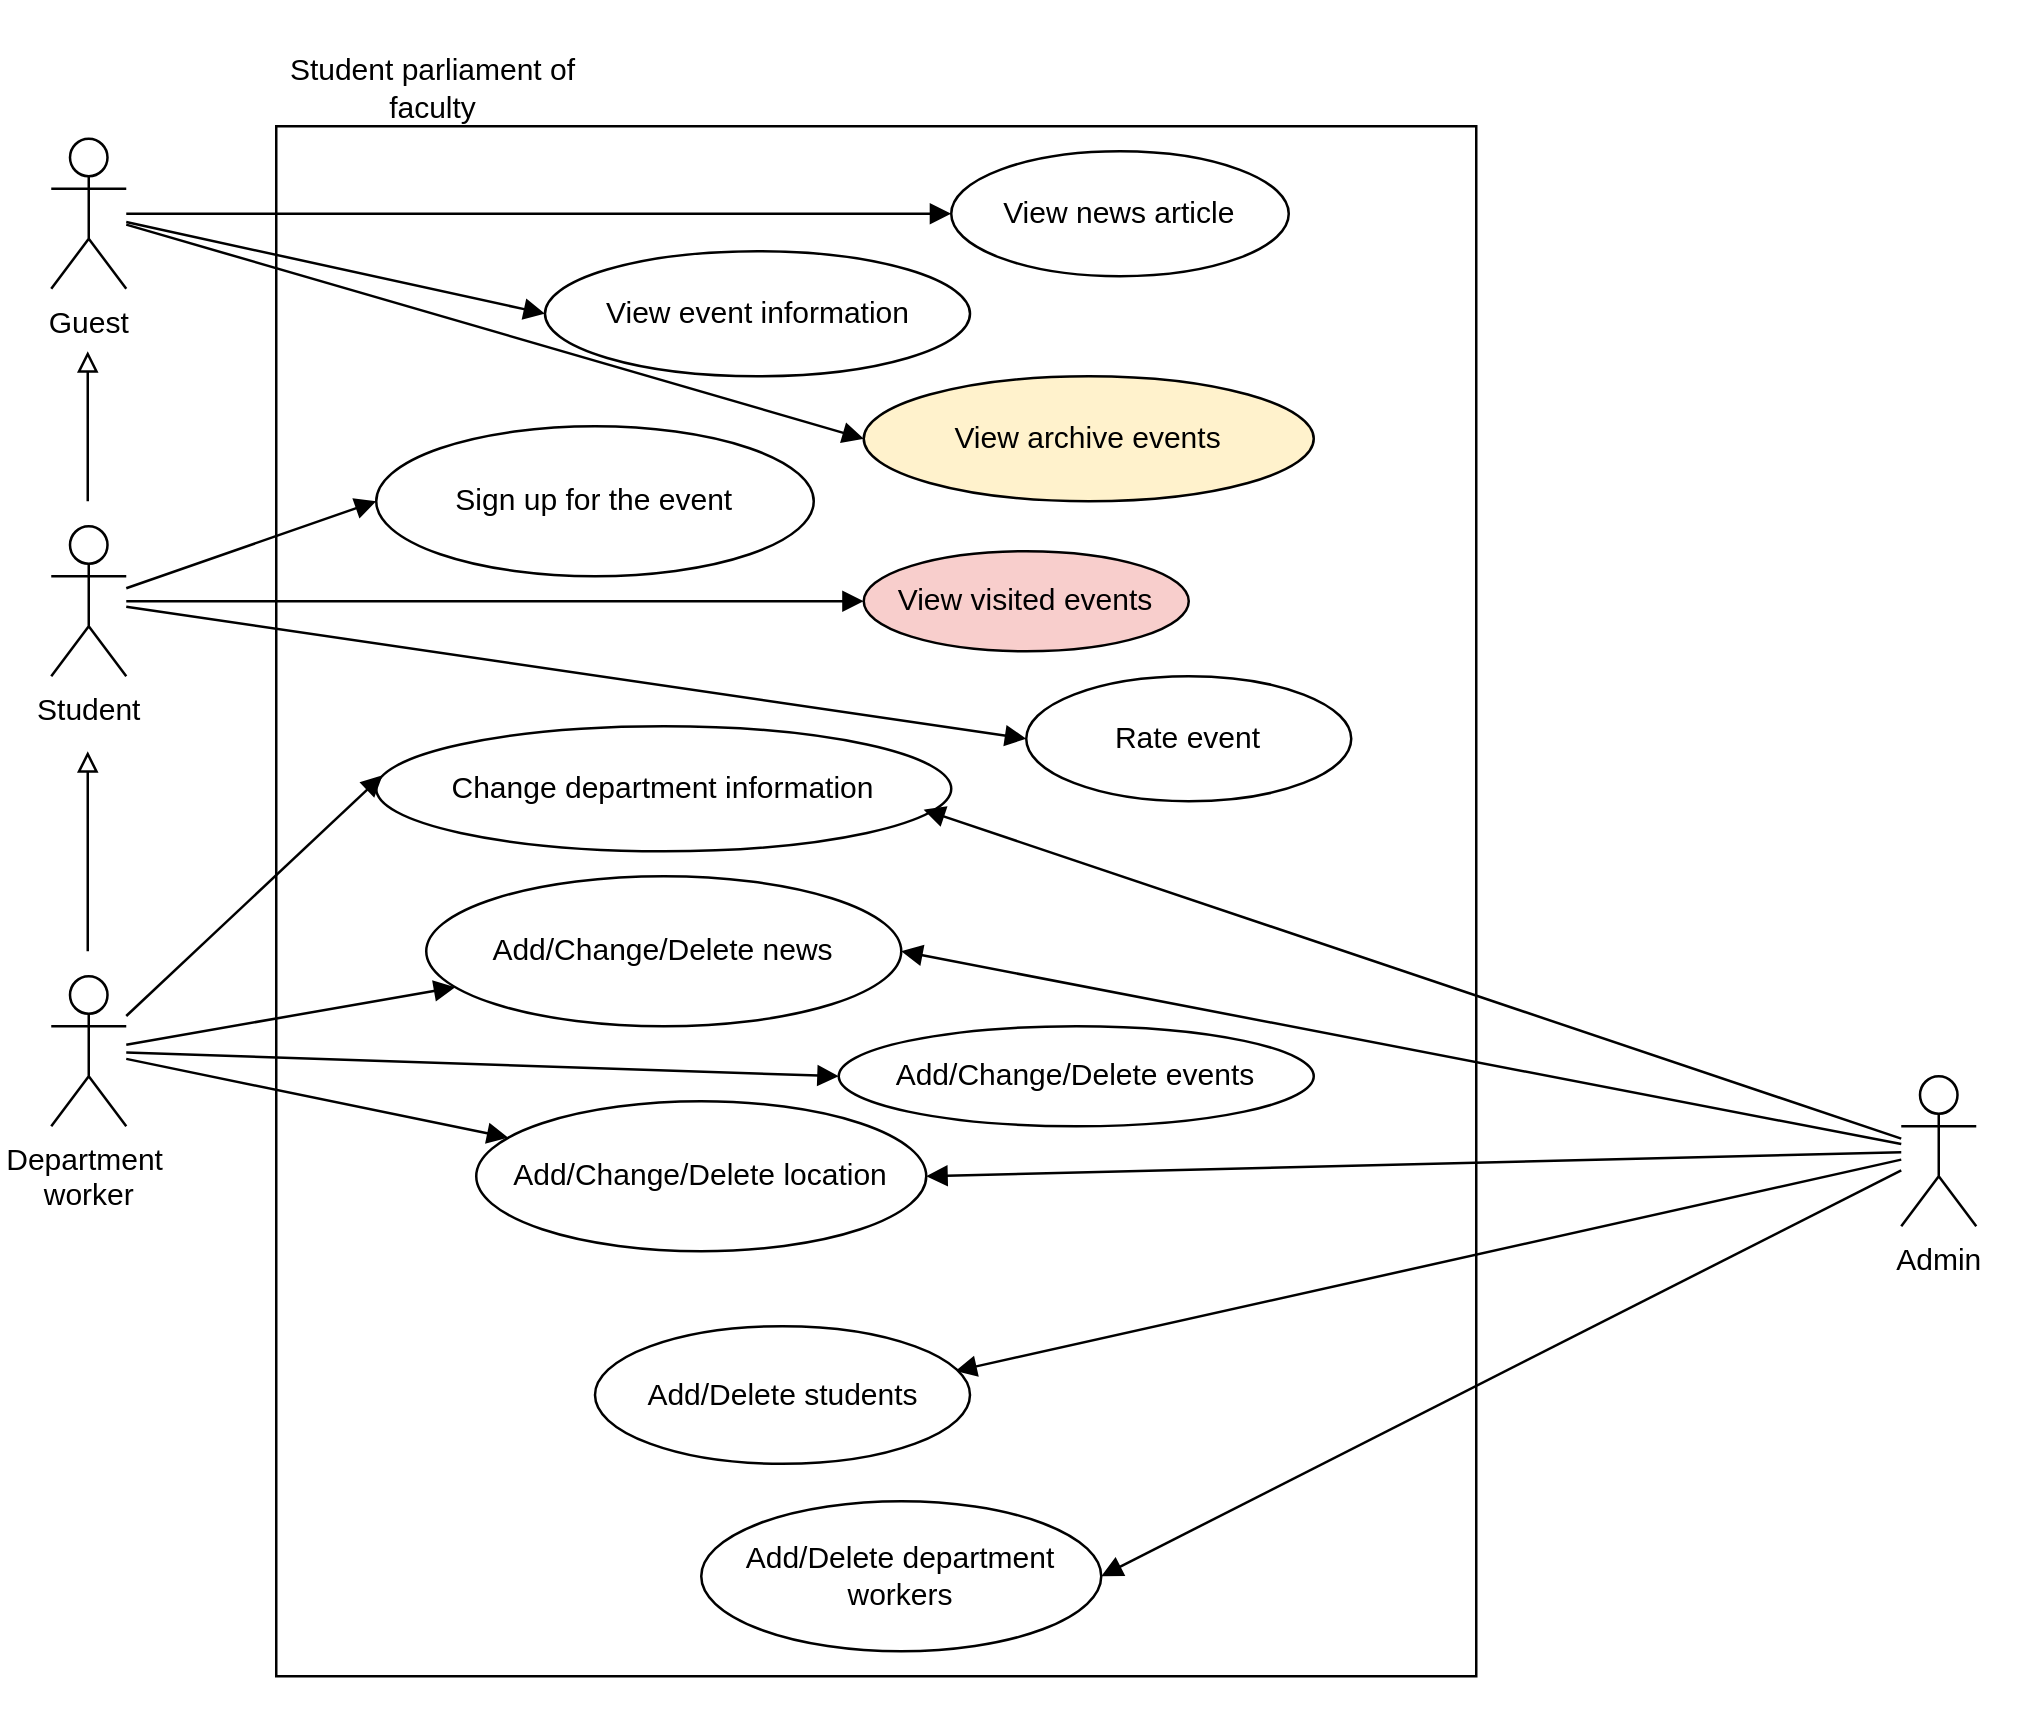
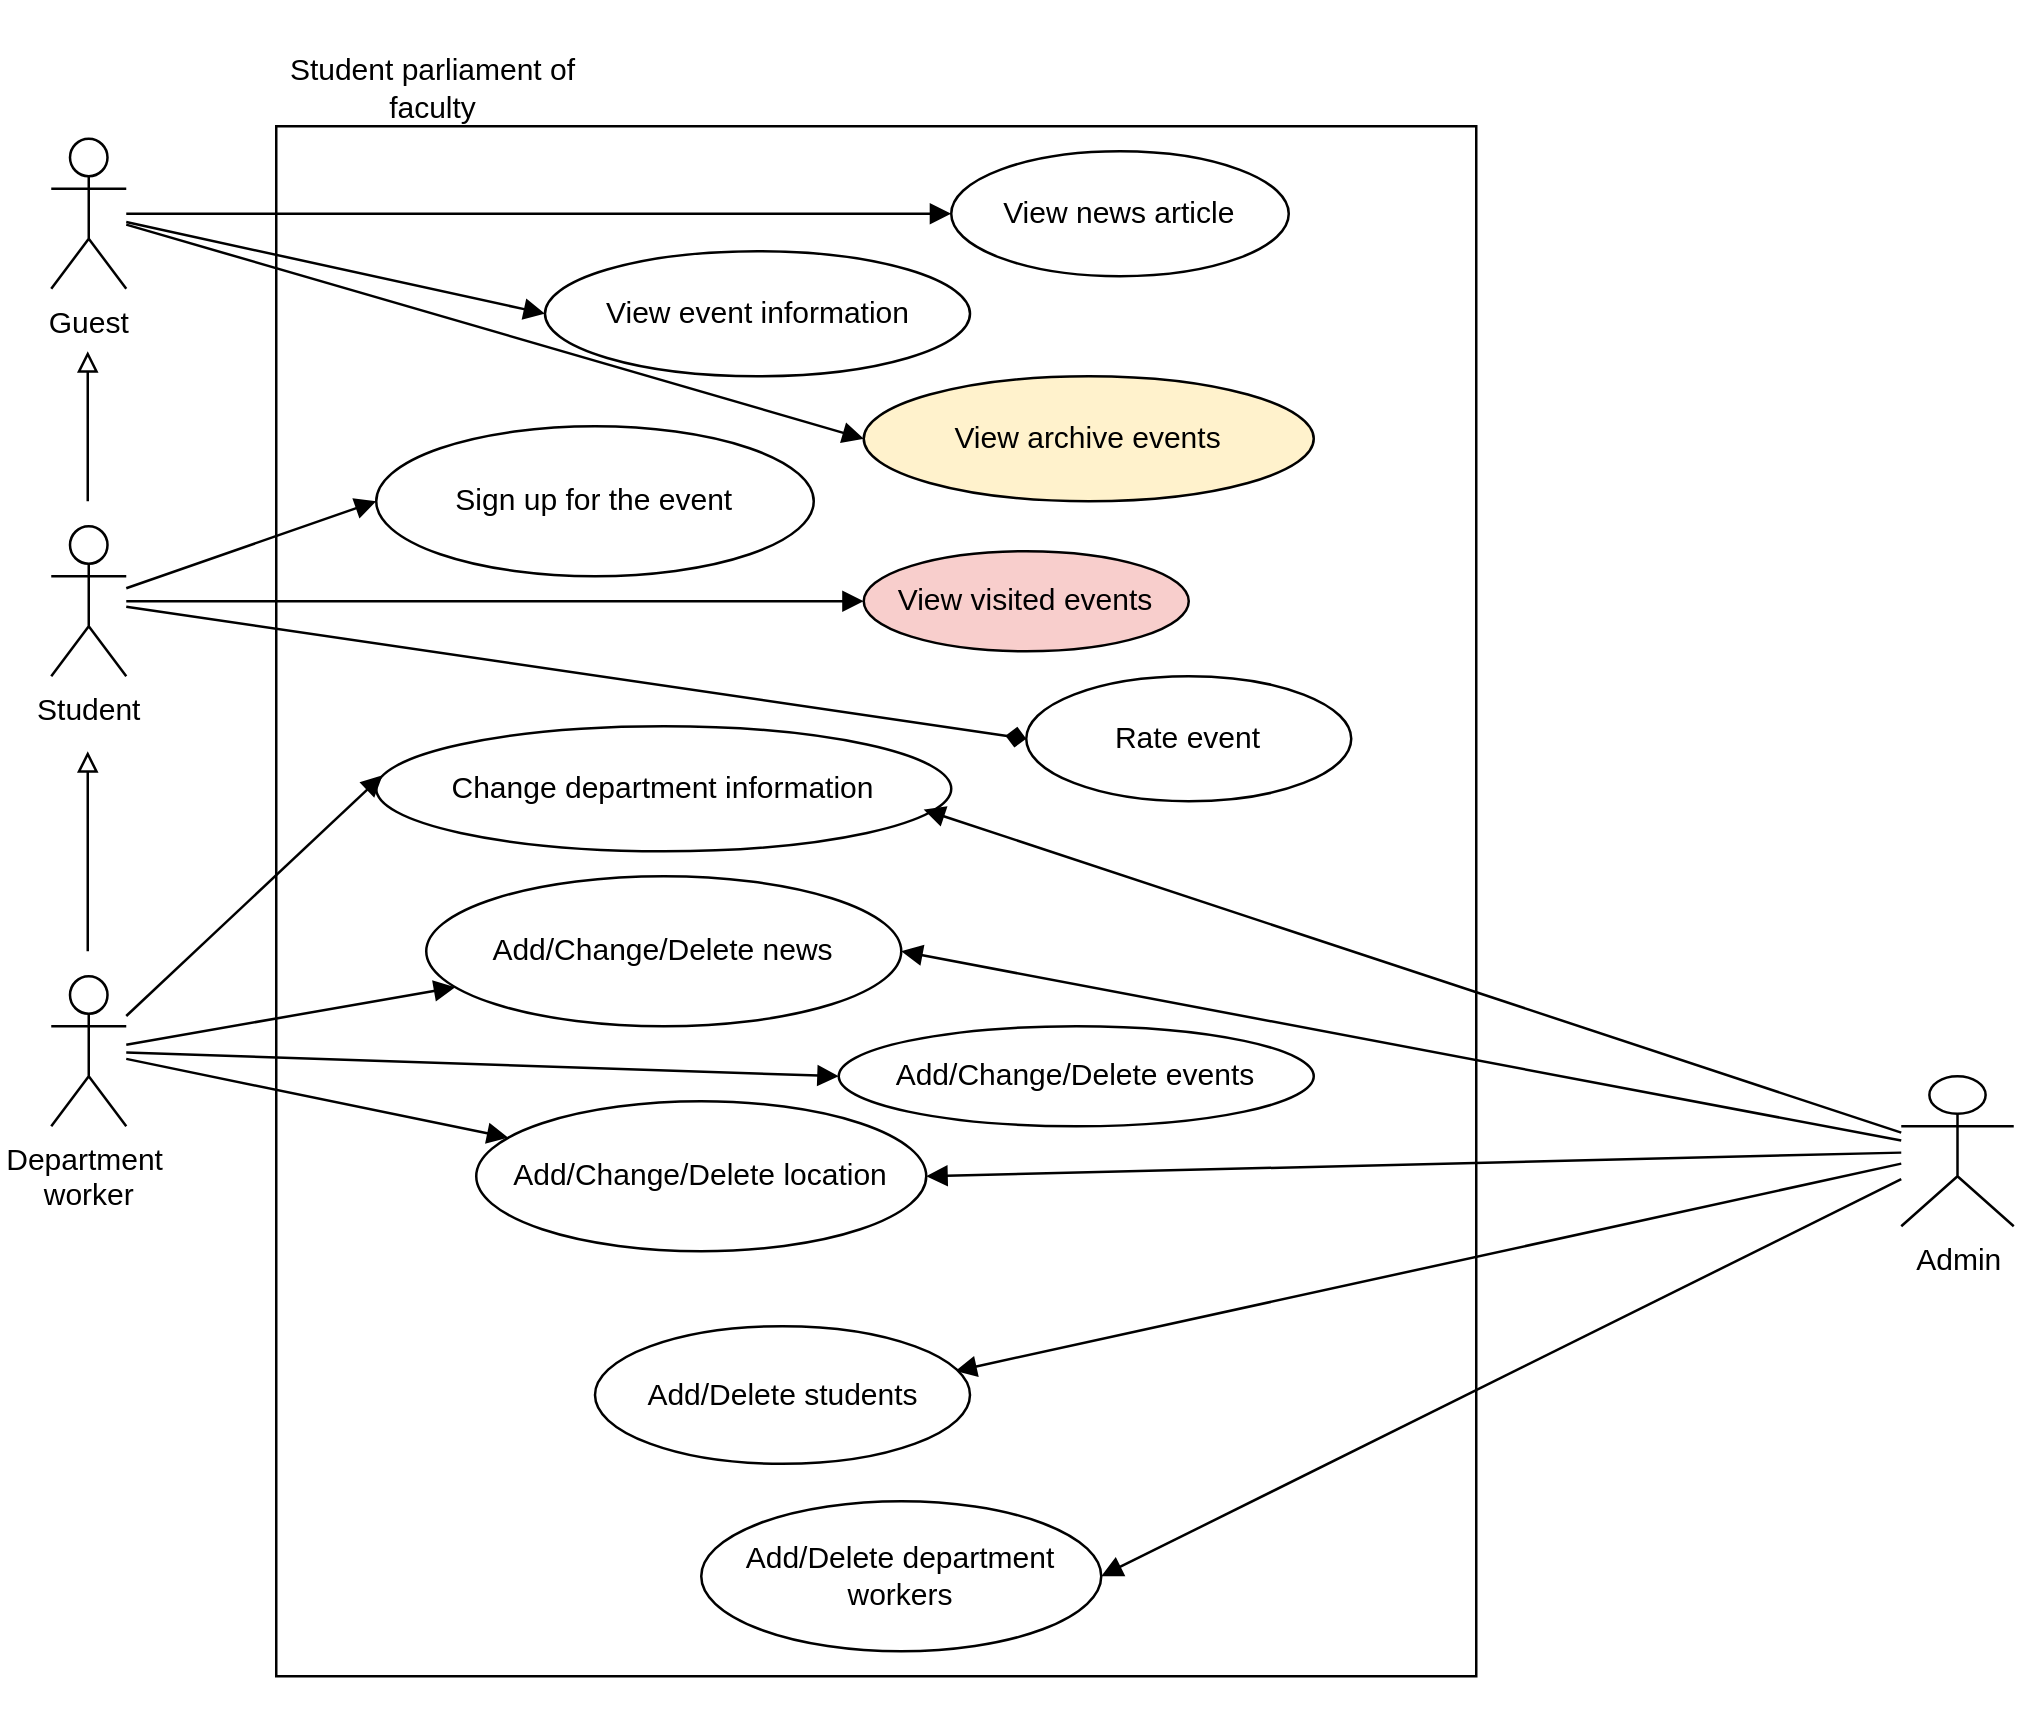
(1004, 736) -> (1005, 736)
(1939, 1151) -> (1958, 1151)
